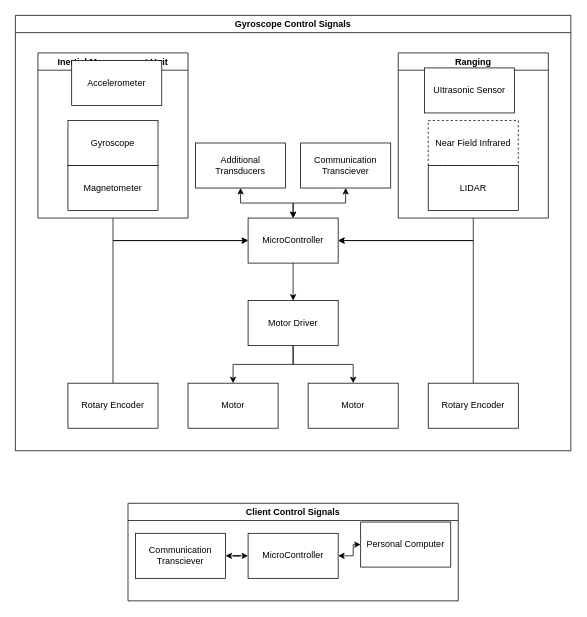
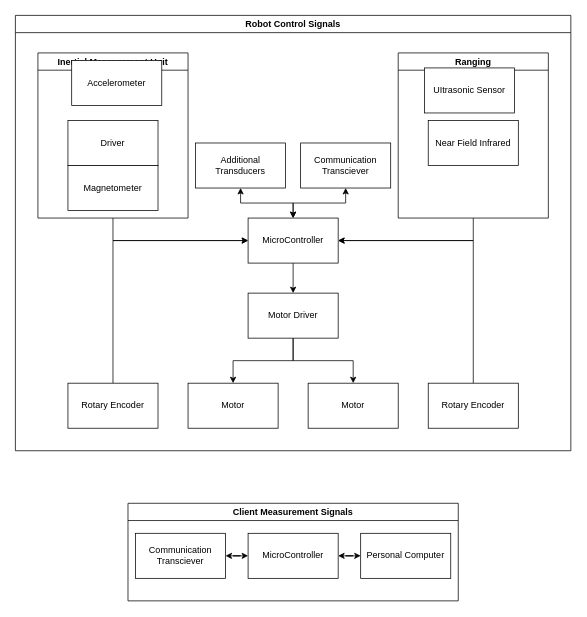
(293, 24) -> (293, 24)
(113, 143) -> (113, 143)
(473, 143) -> (473, 143)
(473, 188) -> none
(293, 323) -> (293, 315)
(293, 512) -> (293, 512)
(405, 544) -> (405, 555)
